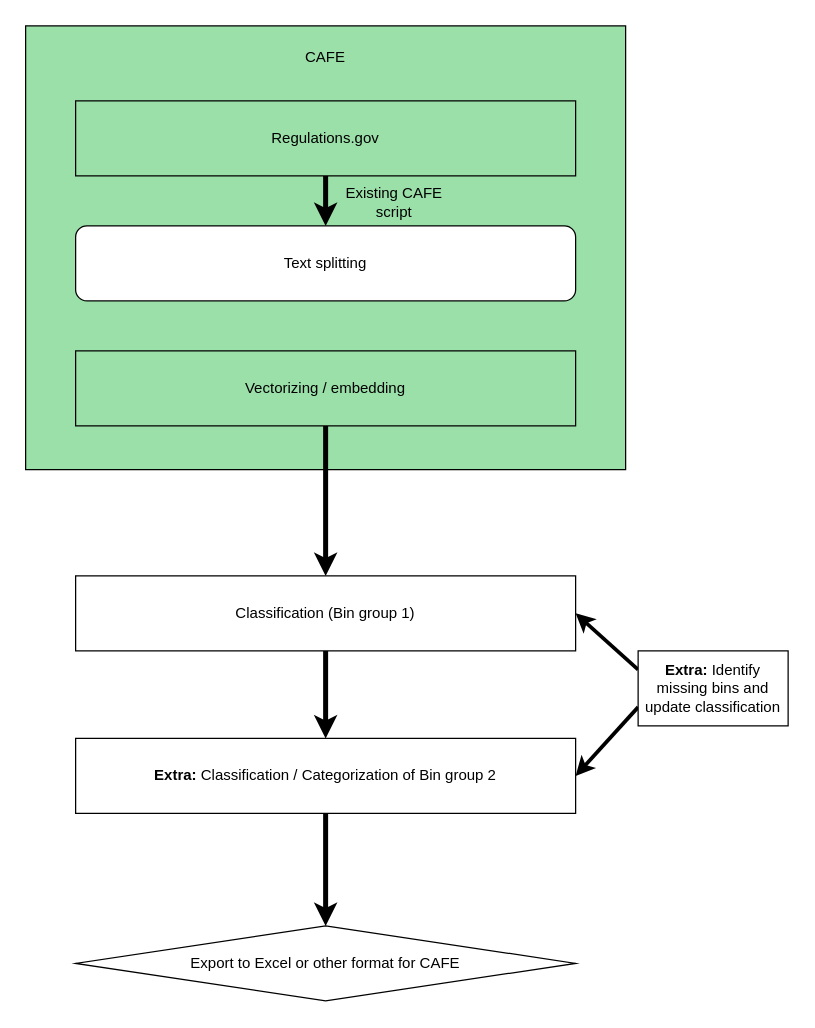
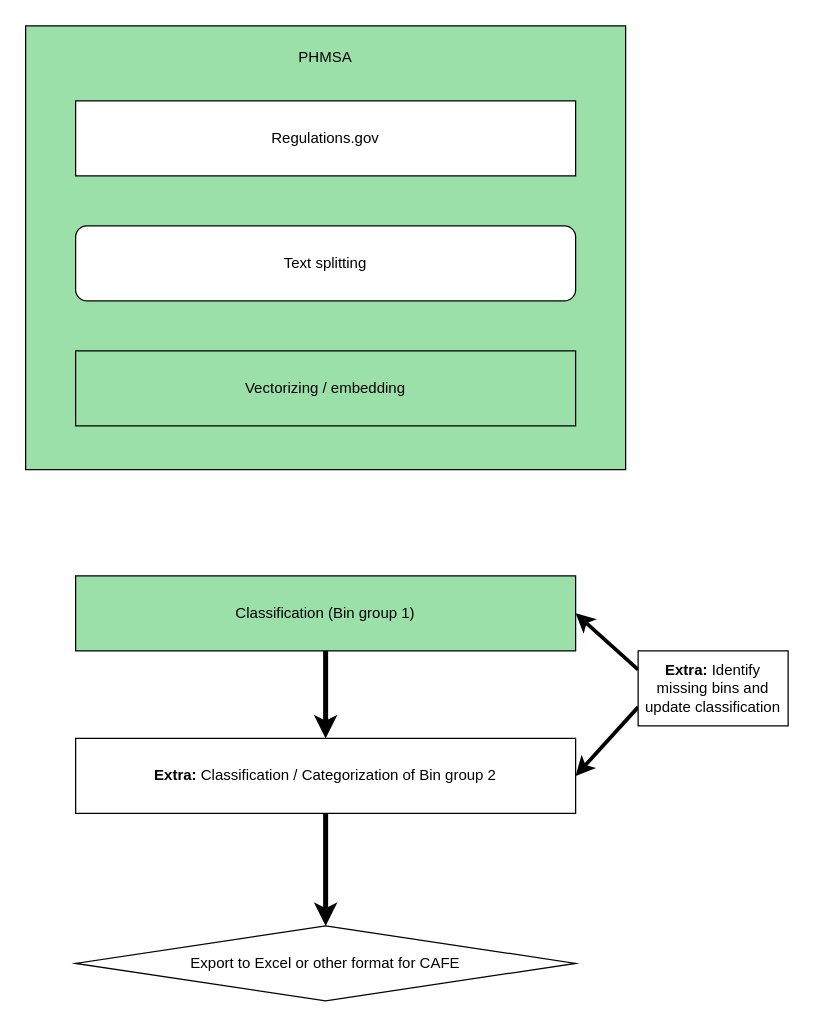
(326, 57) -> (326, 57)
(326, 138) -> (326, 138)
(326, 193) -> none
(394, 202) -> none
(326, 493) -> none
(326, 613) -> (326, 613)
